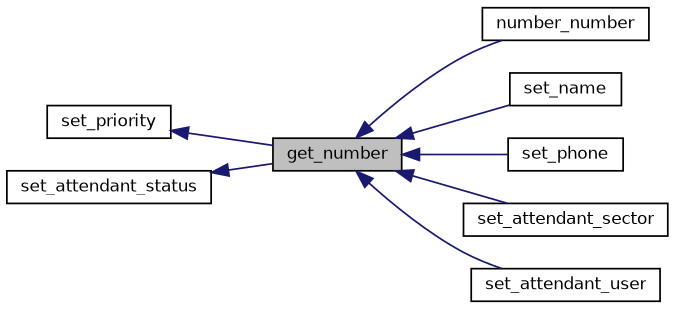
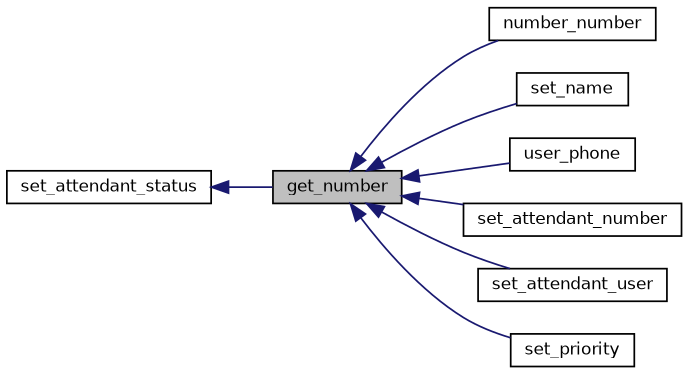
(231, 139) -> (427, 290)
(566, 154) -> (573, 154)
(566, 220) -> (573, 220)
